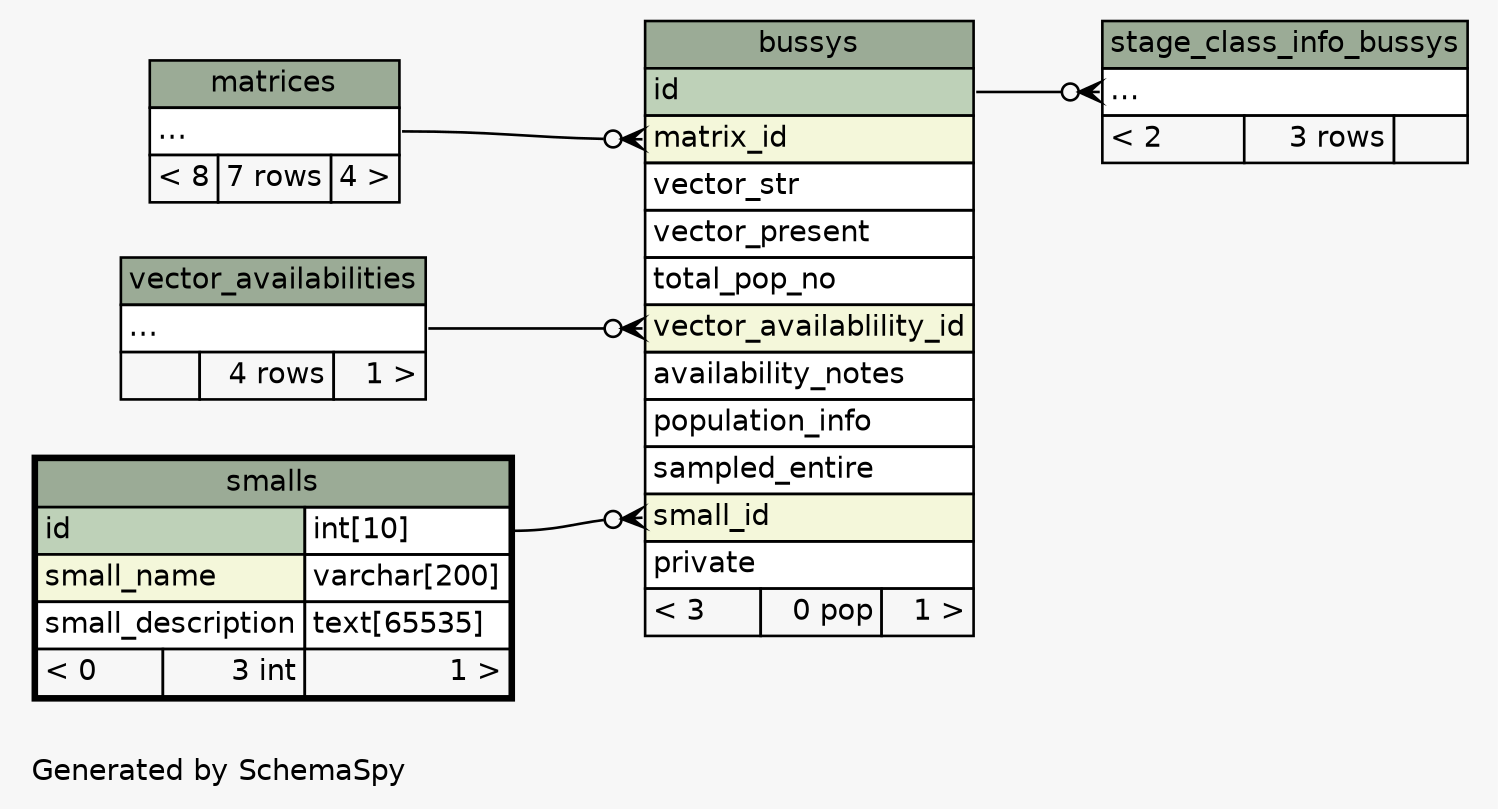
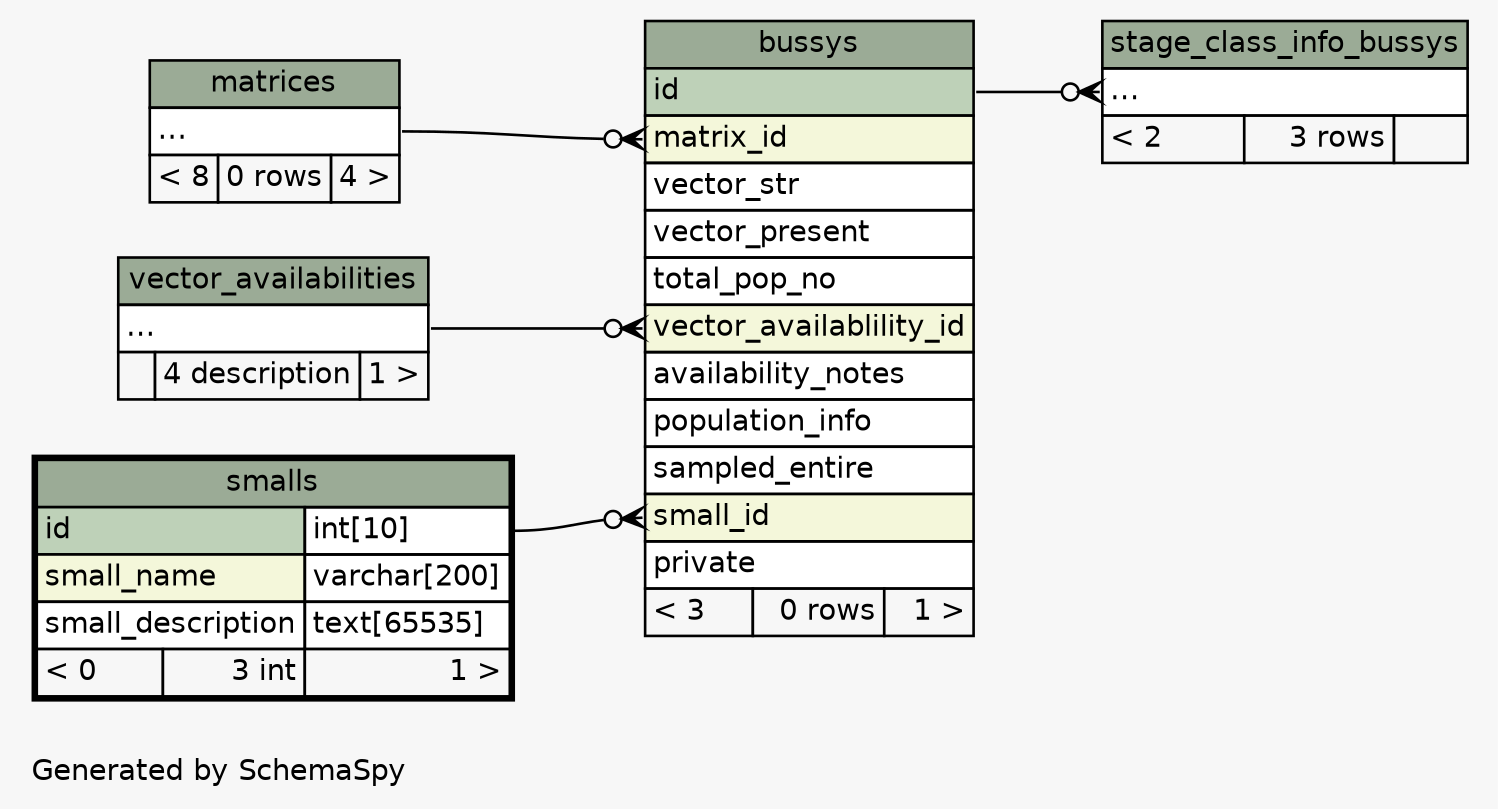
(275, 177) -> (275, 177)
(277, 374) -> (258, 374)
(833, 611) -> (828, 611)
